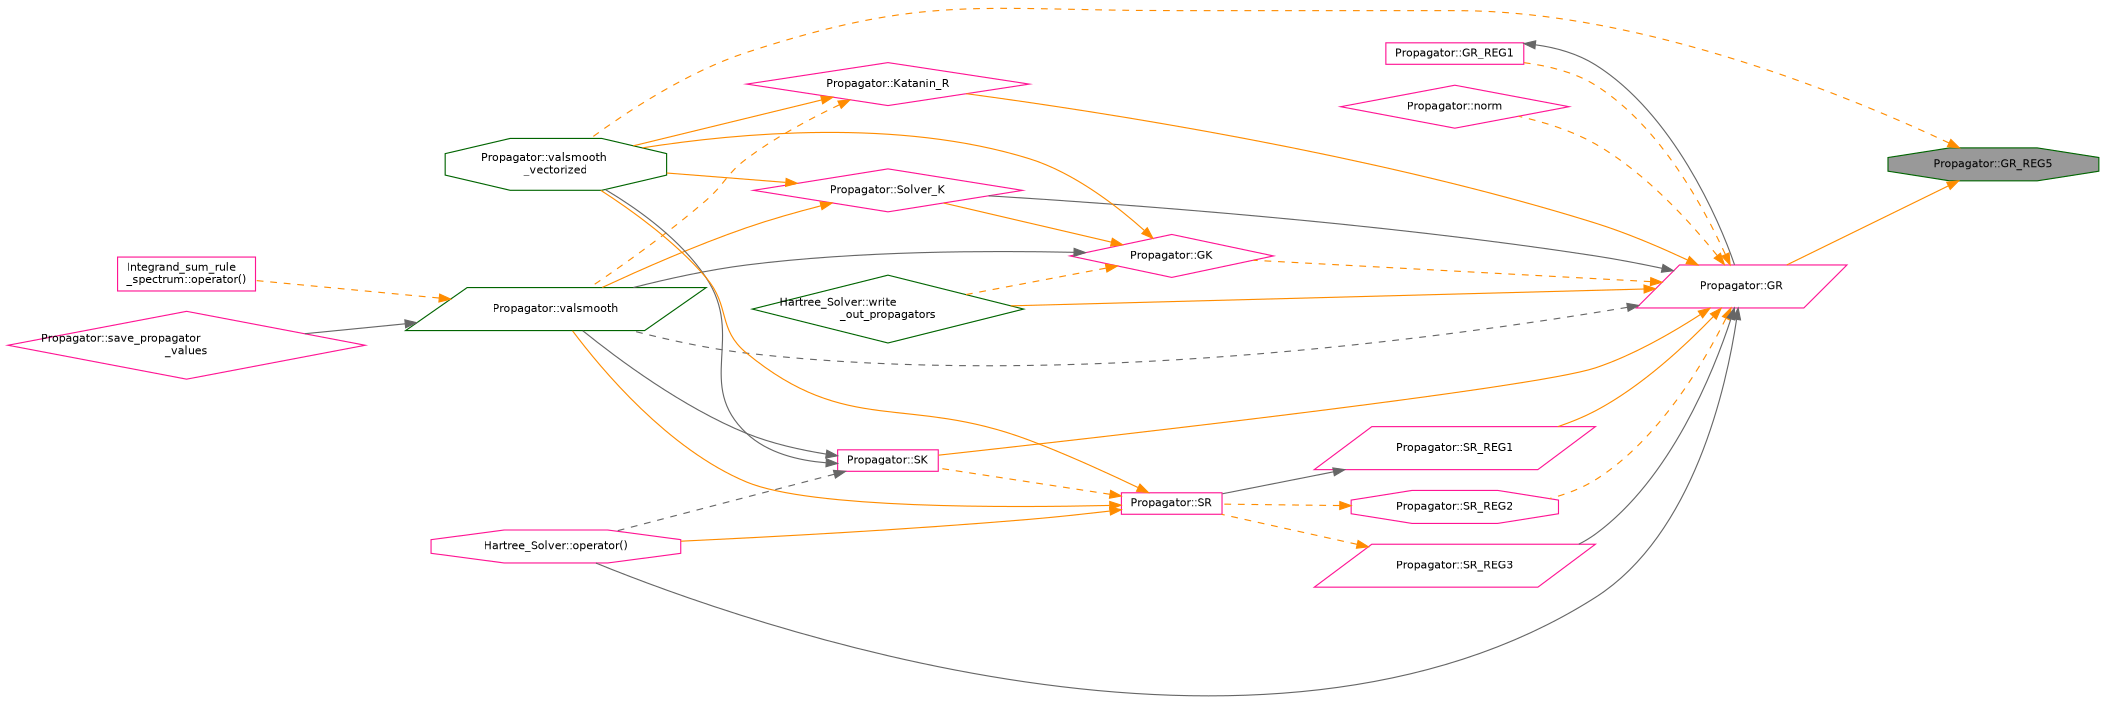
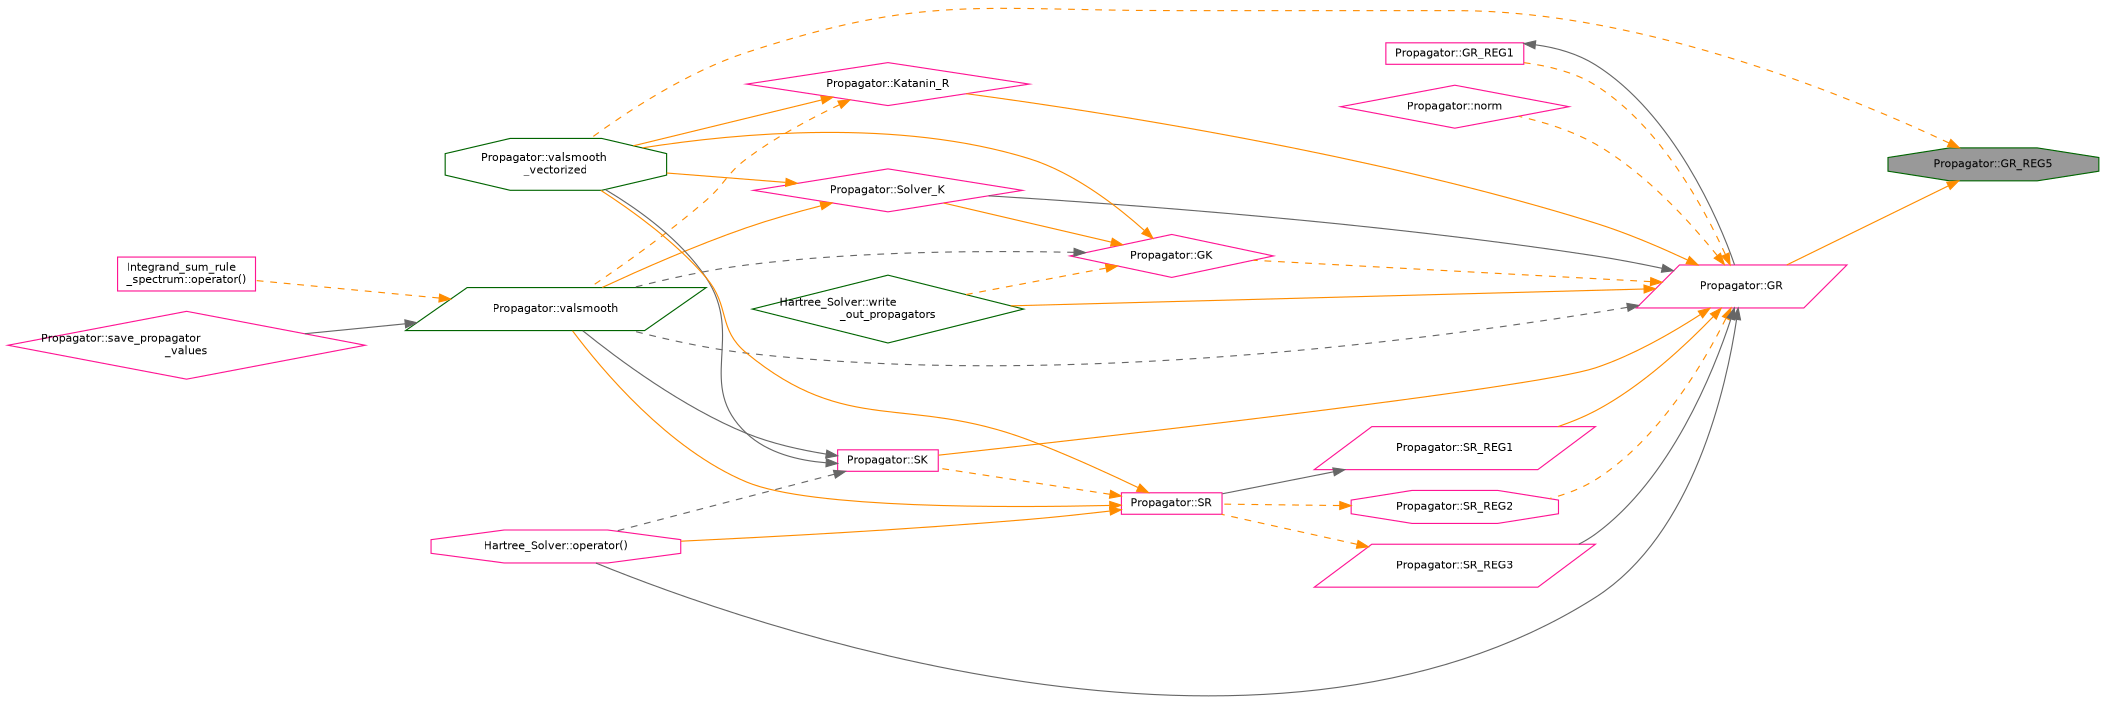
(852, 256) -> (852, 256)
